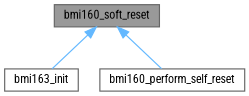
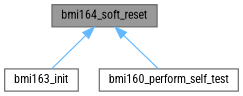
(107, 16) -> (105, 16)
(172, 80) -> (169, 80)
